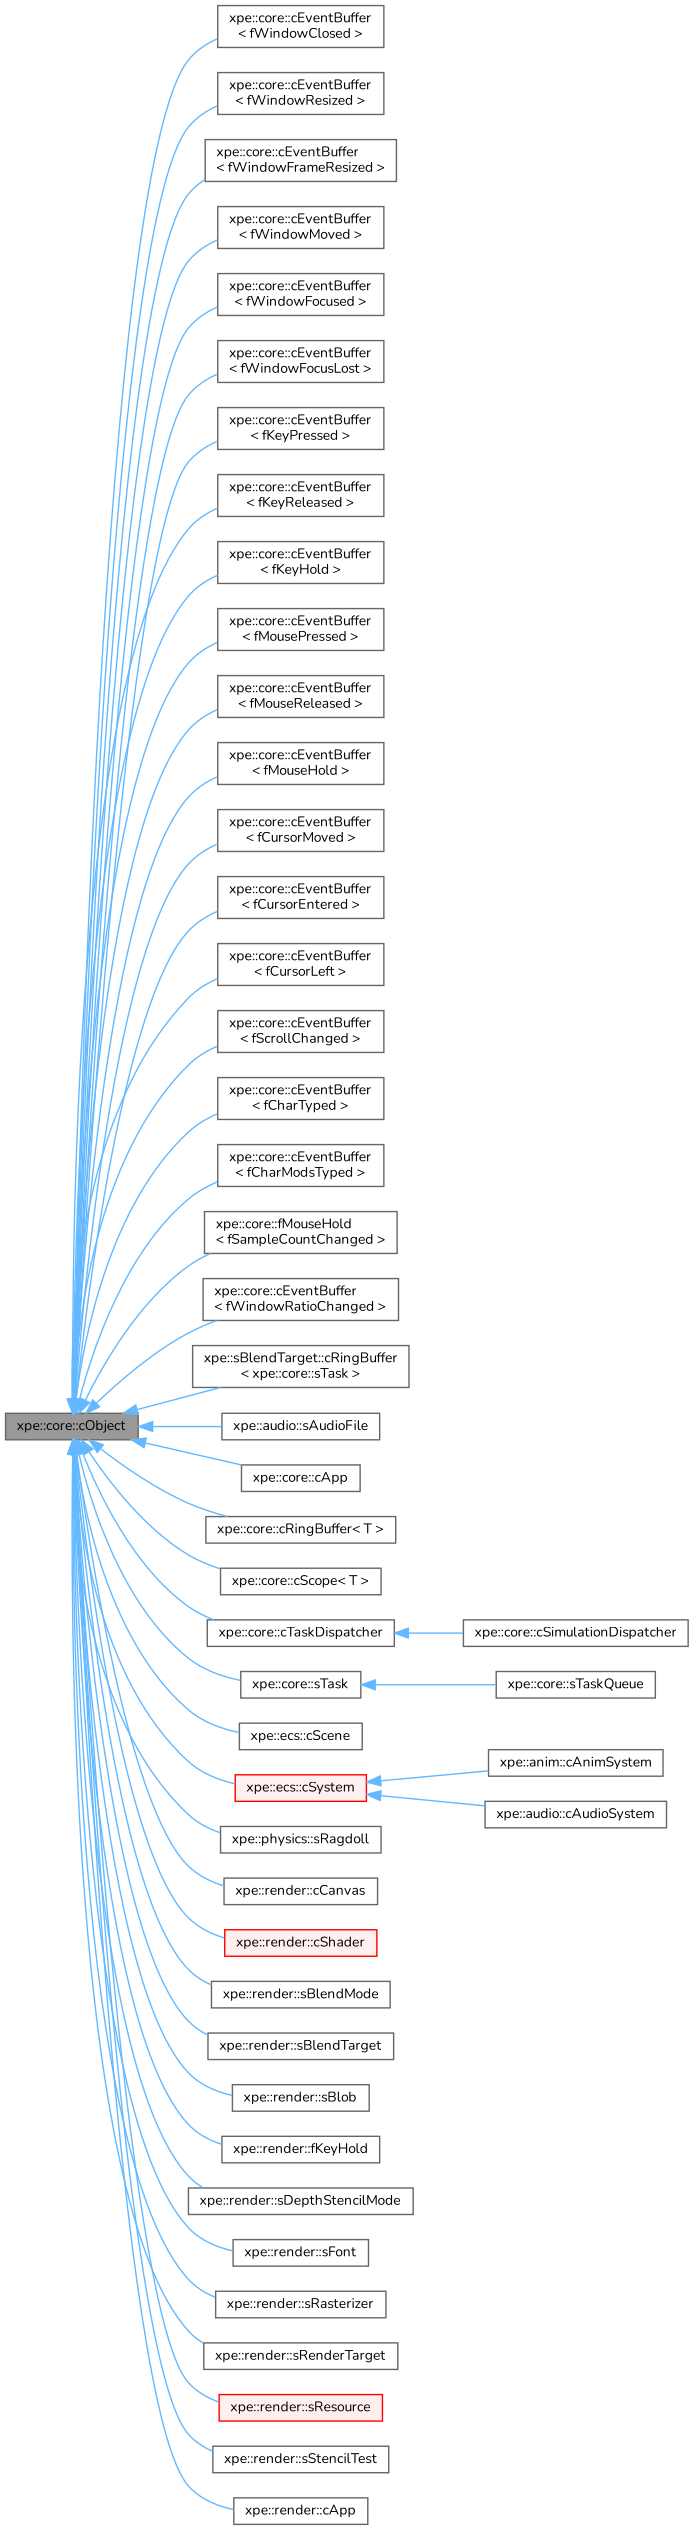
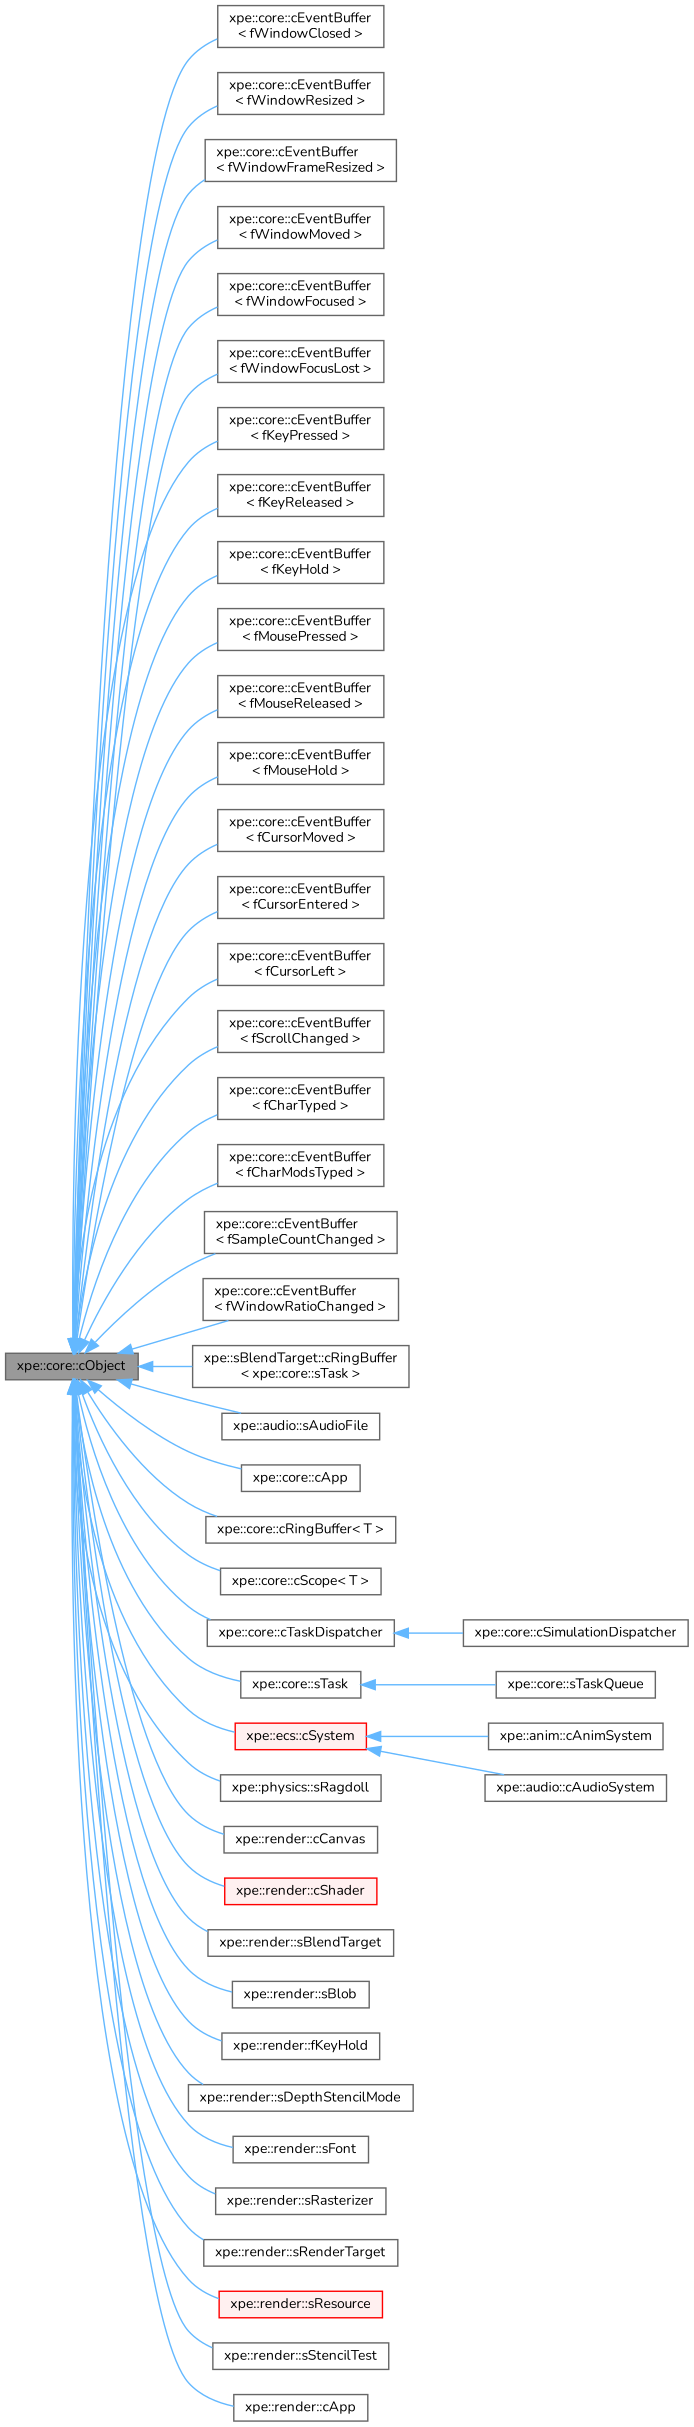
(301, 1233) -> (301, 1233)
(301, 1736) -> none
(301, 1995) -> none
